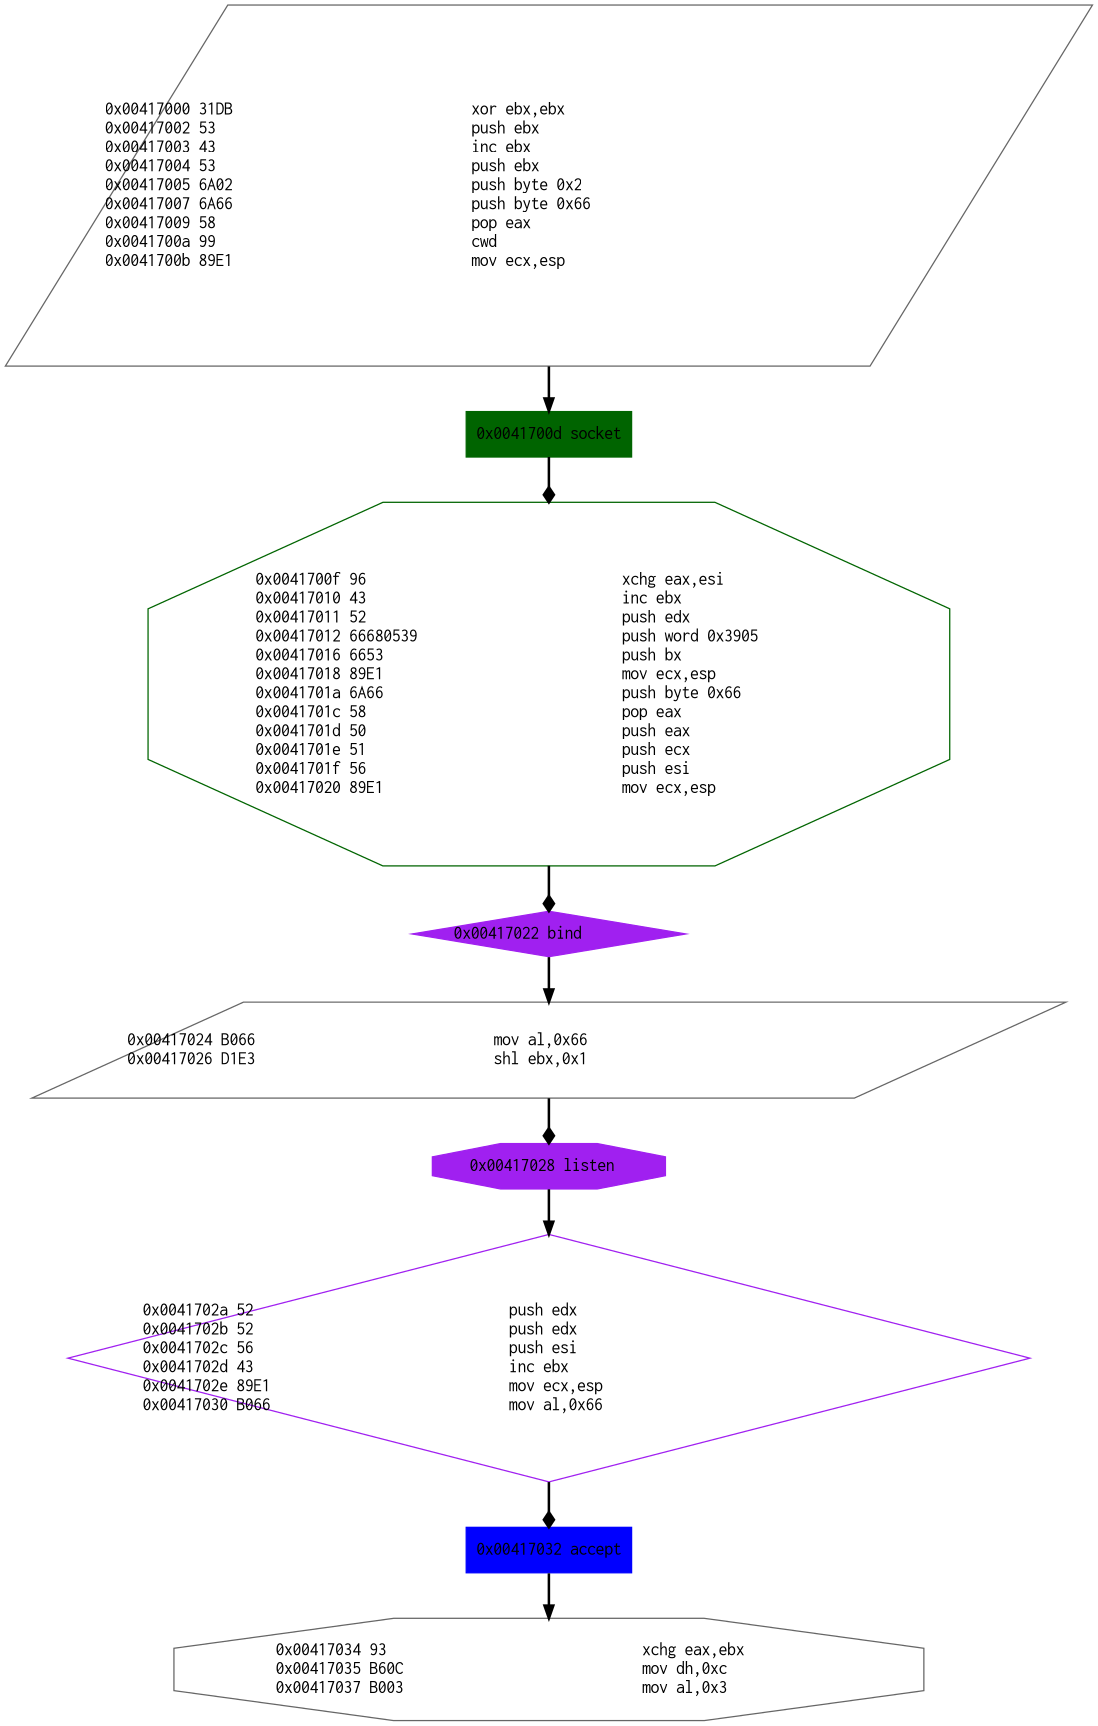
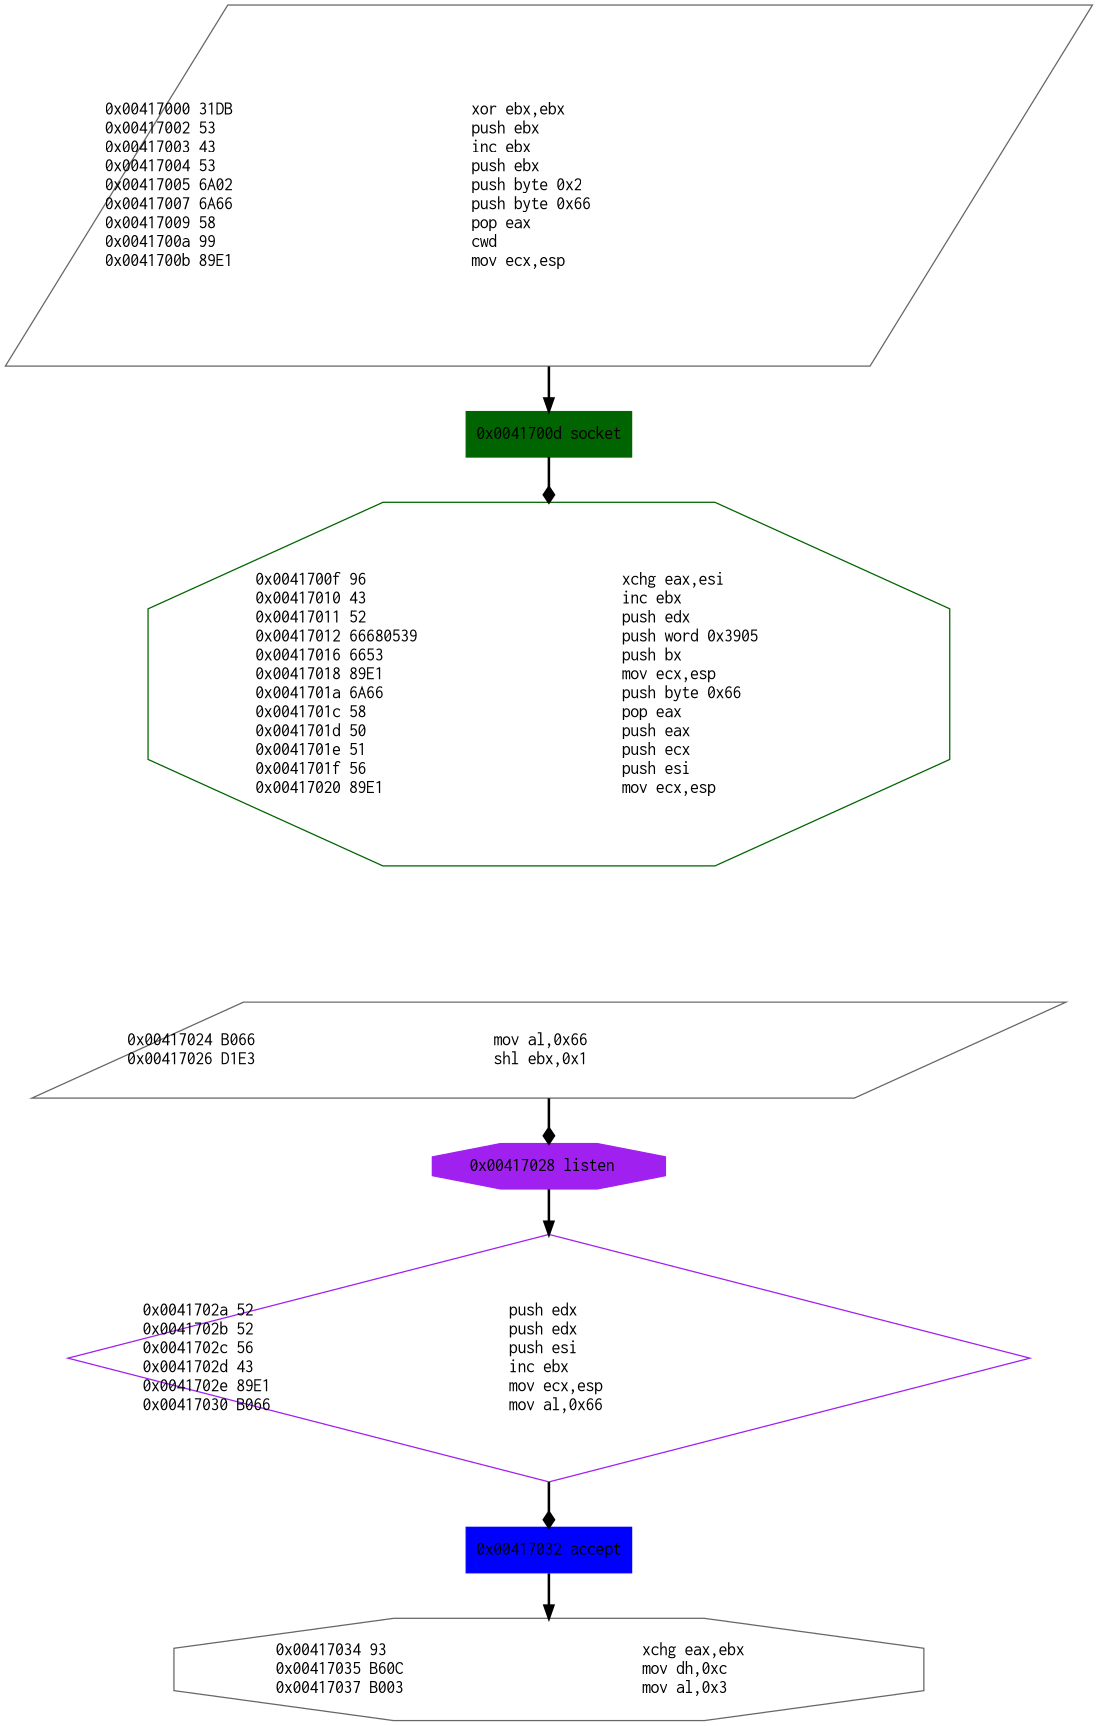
(549, 934) -> none
